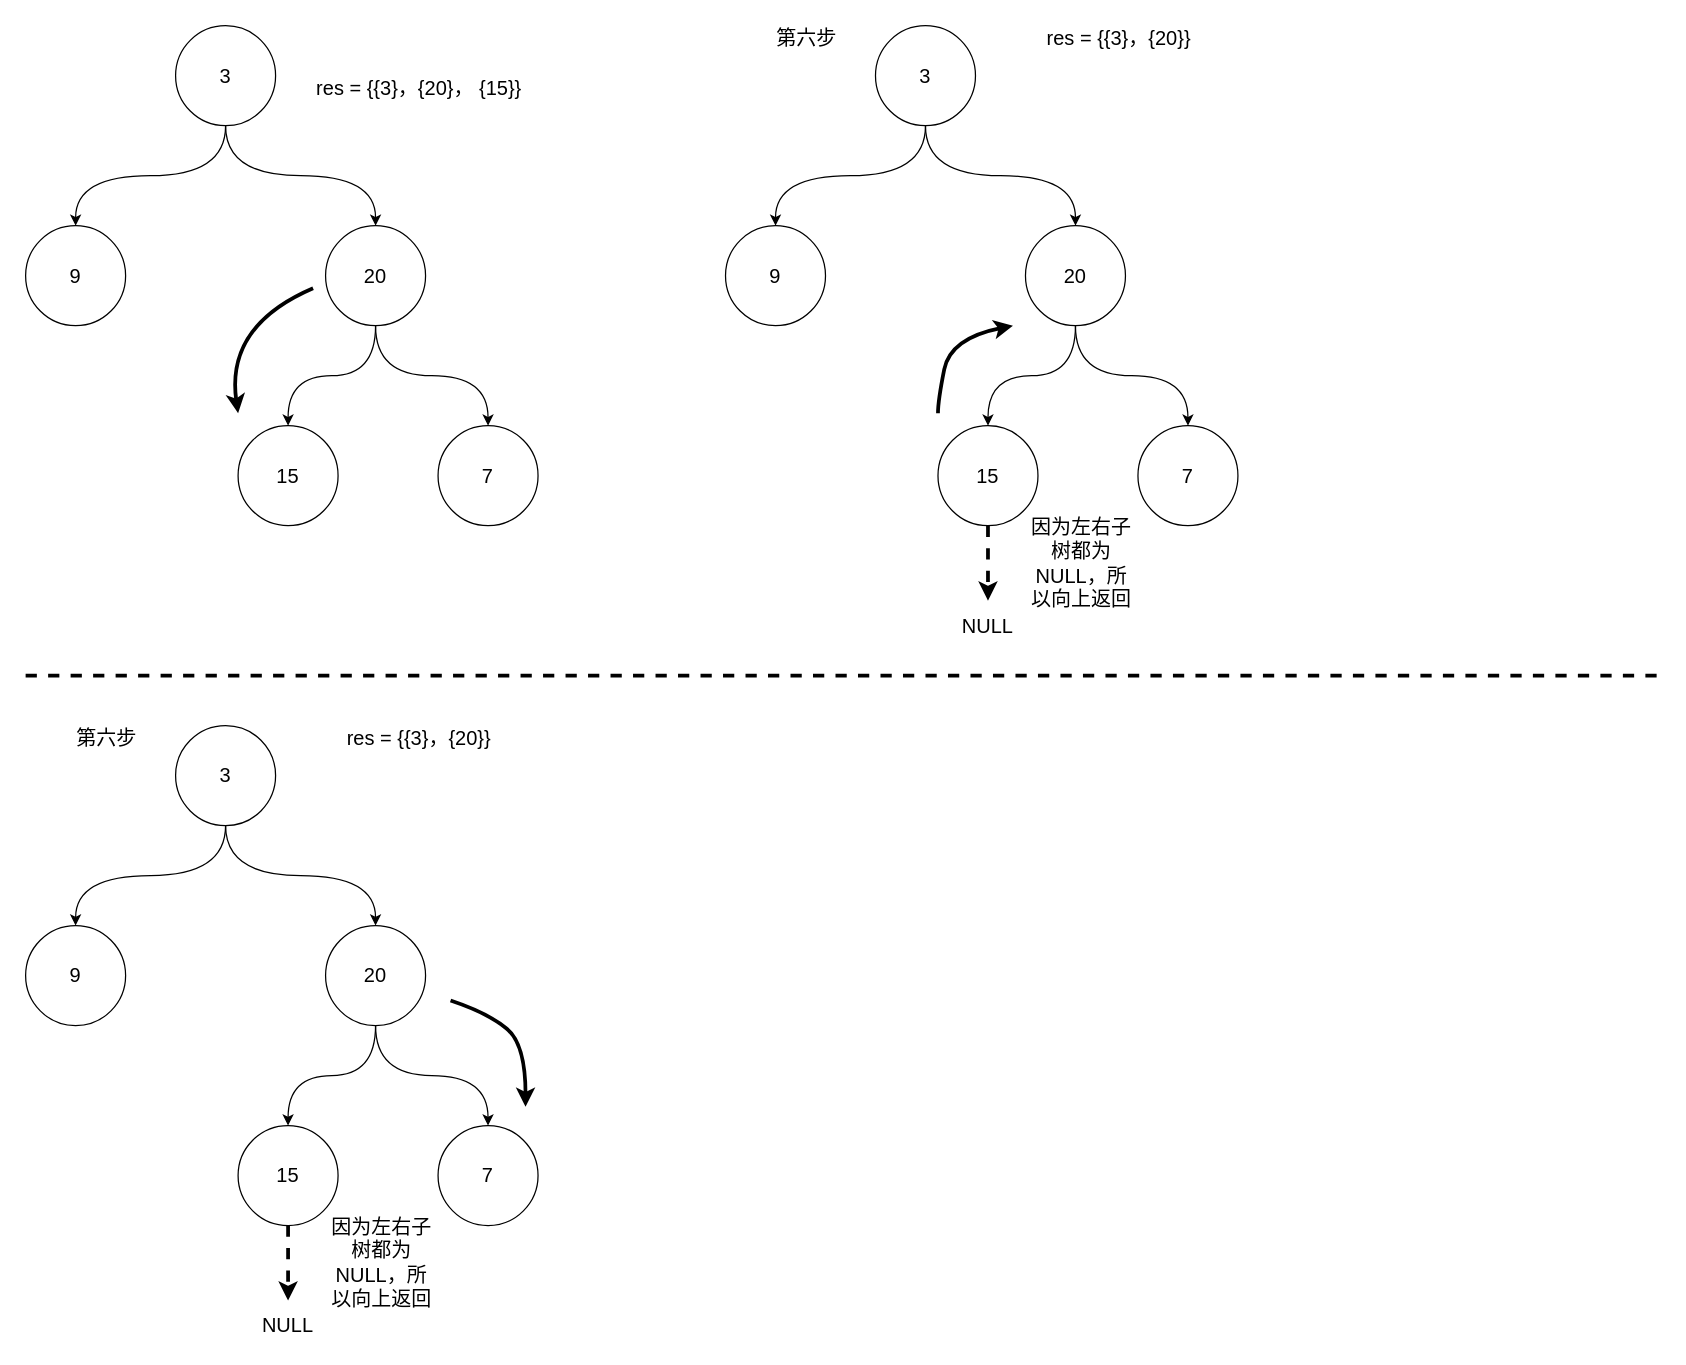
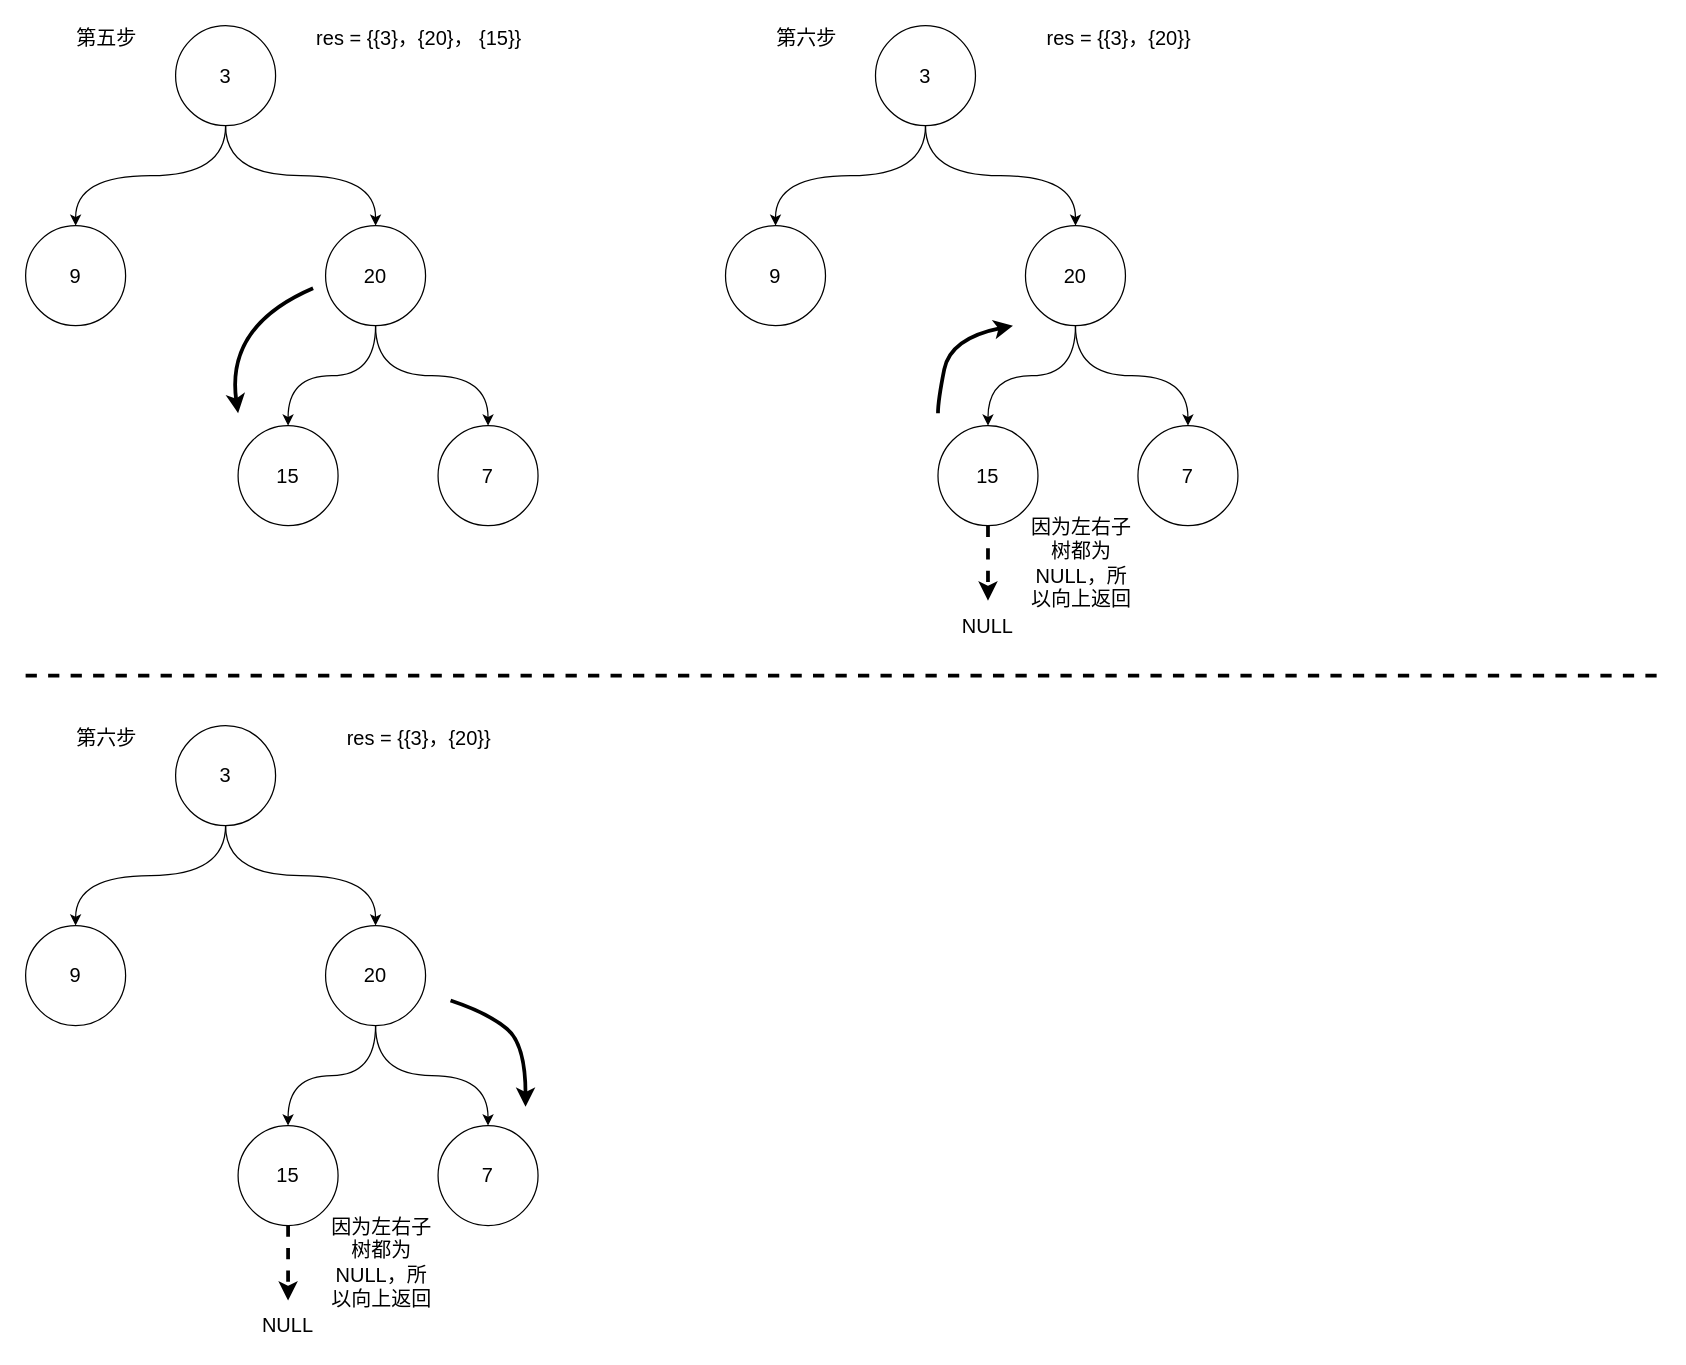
none -> (107, 38)
(419, 88) -> (419, 38)
